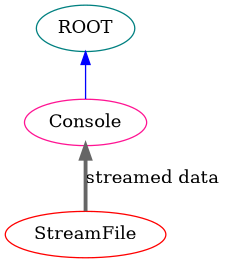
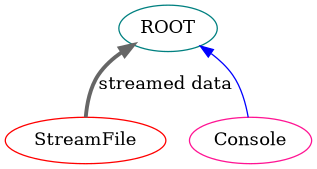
(86, 185) -> (95, 80)
